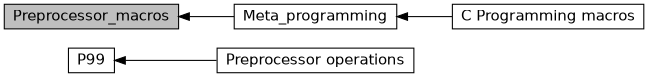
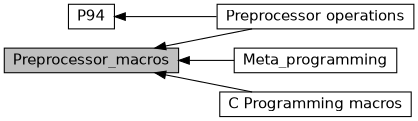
(430, 17) -> (209, 83)
none -> (209, 37)
(91, 60) -> (91, 17)
